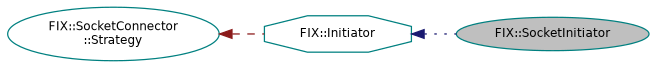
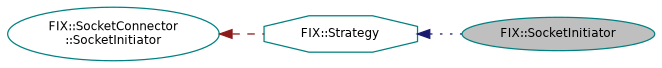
(113, 34) -> (113, 34)
(338, 34) -> (341, 34)
